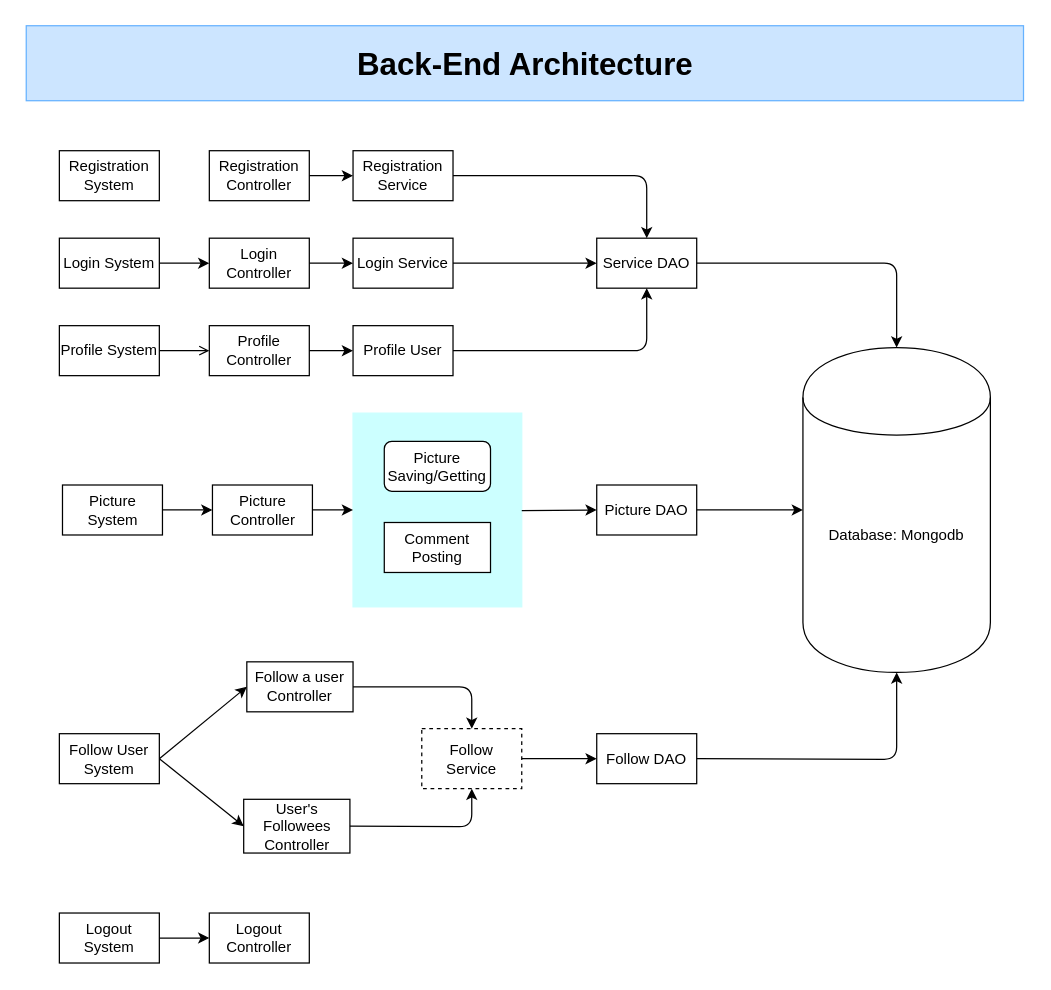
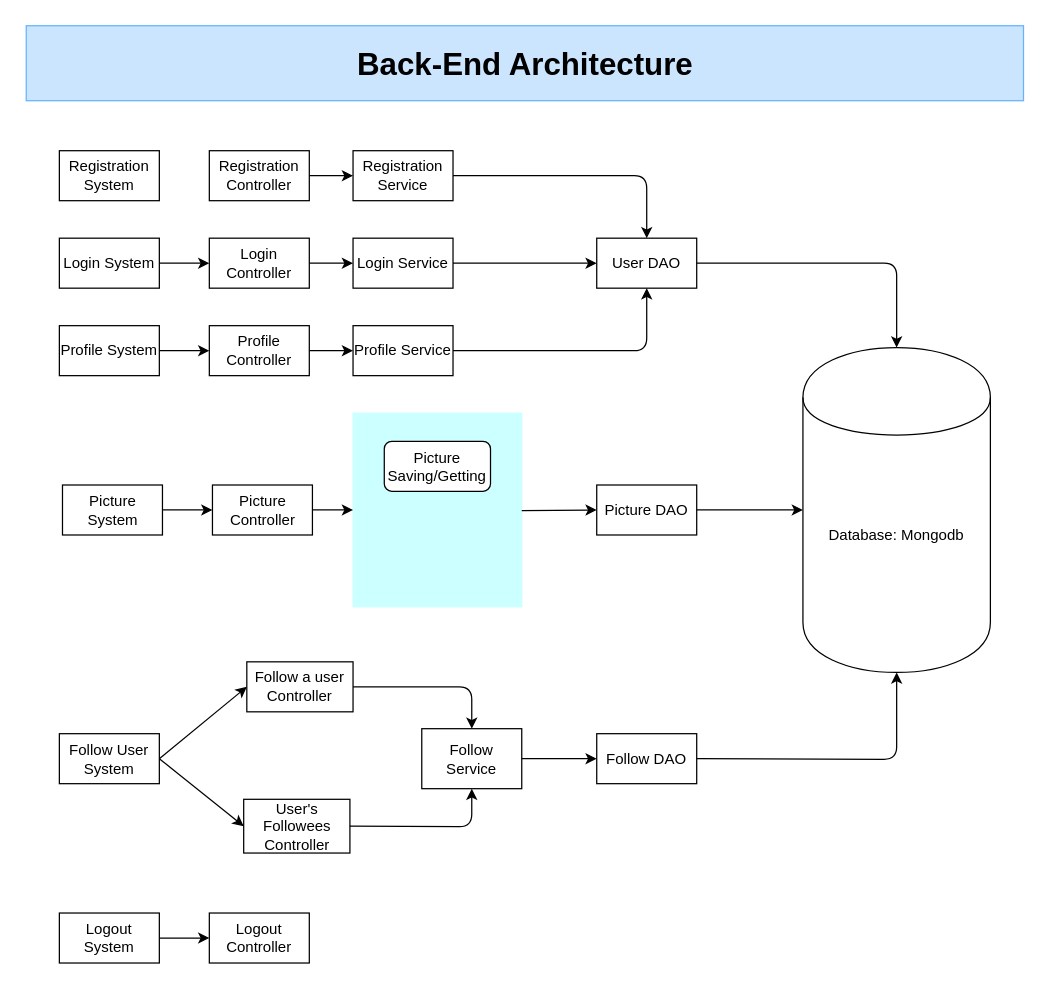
(647, 263) -> (647, 263)
(201, 351) -> (199, 351)
(403, 351) -> (403, 351)
(438, 548) -> none
(472, 759) -> (472, 759)
